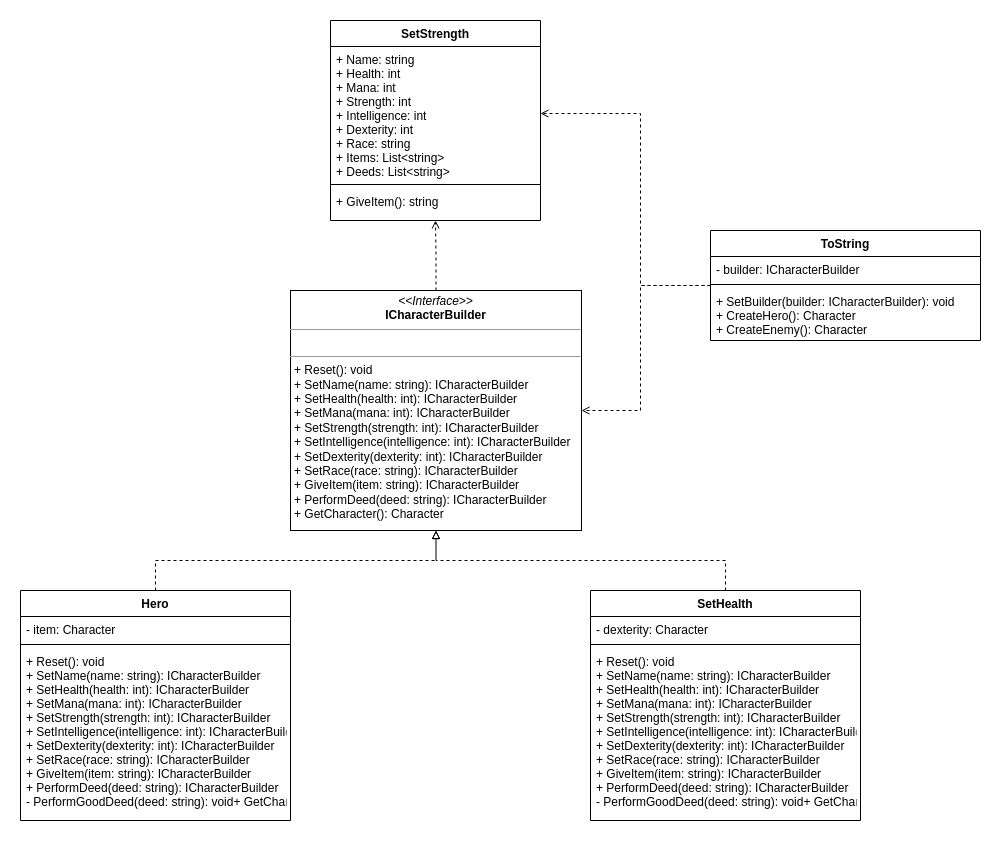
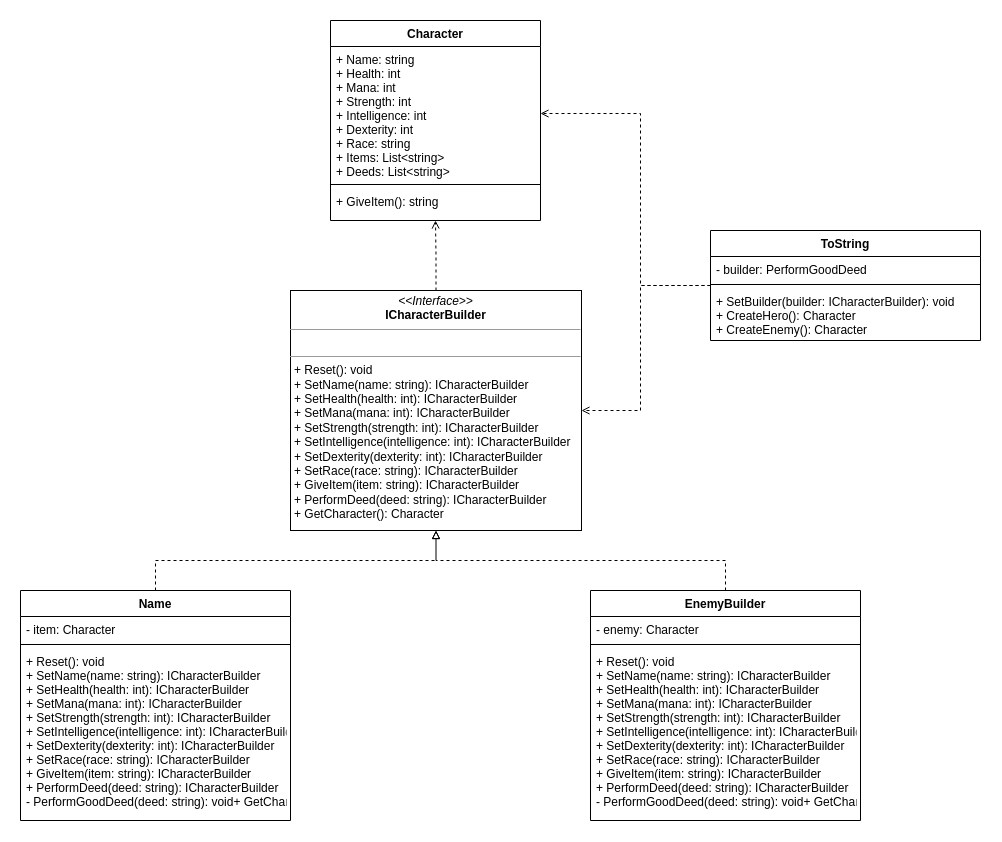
(435, 34) -> (435, 34)
(799, 270) -> (796, 270)
(155, 604) -> (155, 604)
(725, 604) -> (725, 604)
(664, 630) -> (652, 630)
